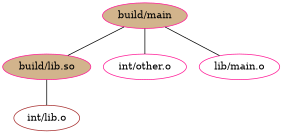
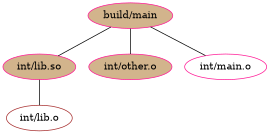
(47, 67) -> (39, 67)
(145, 67) -> (130, 67)
(239, 67) -> (226, 67)
